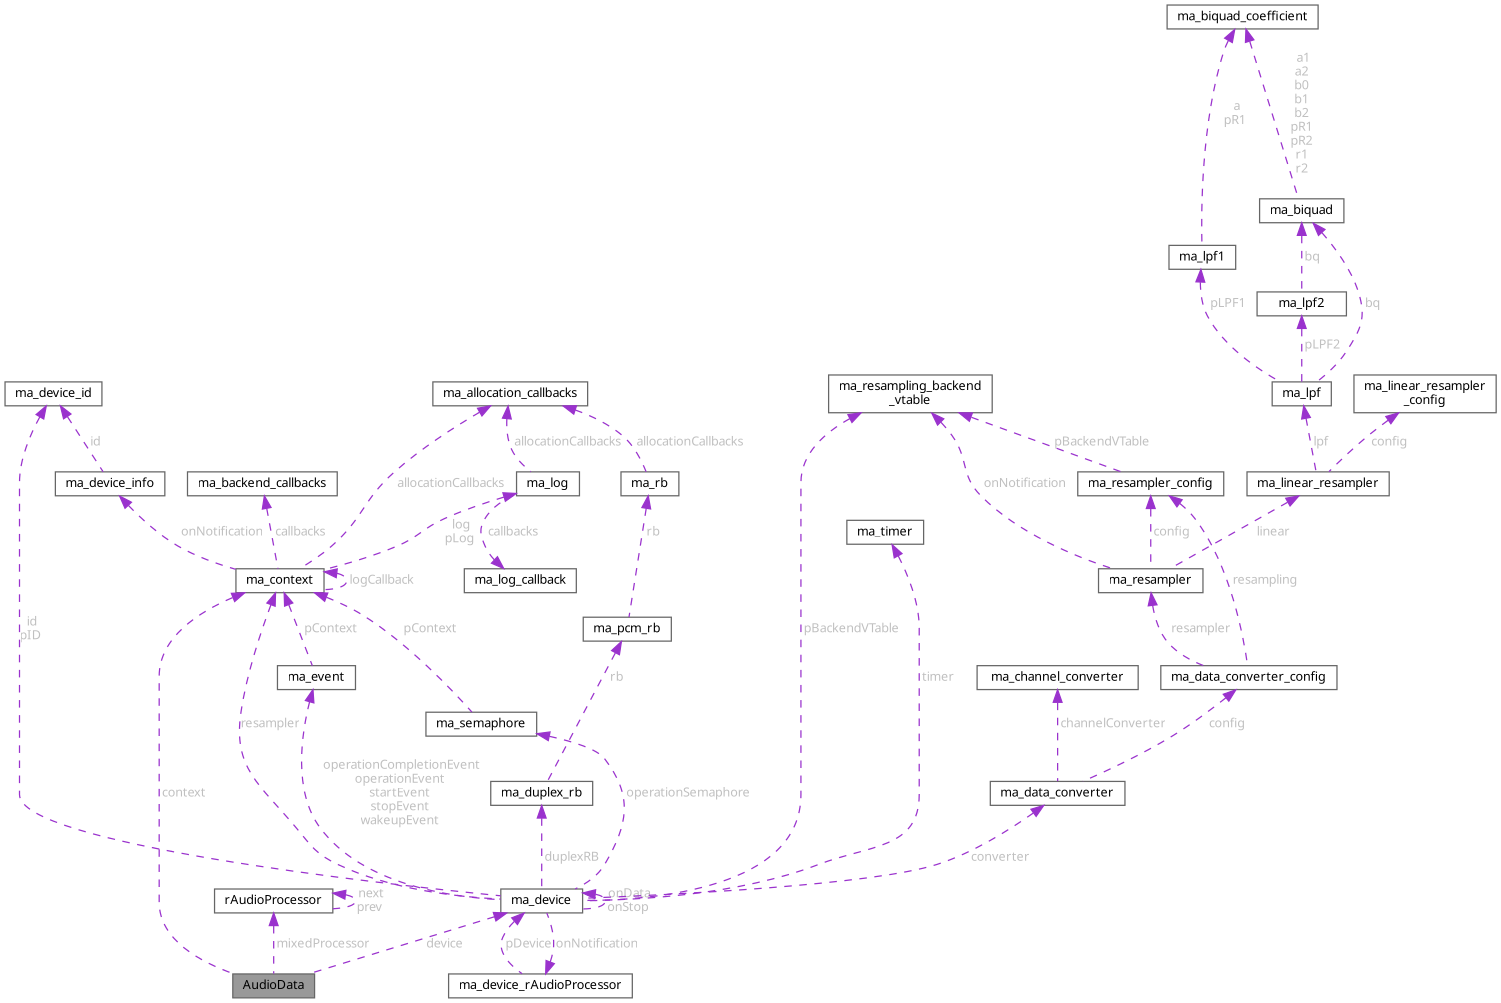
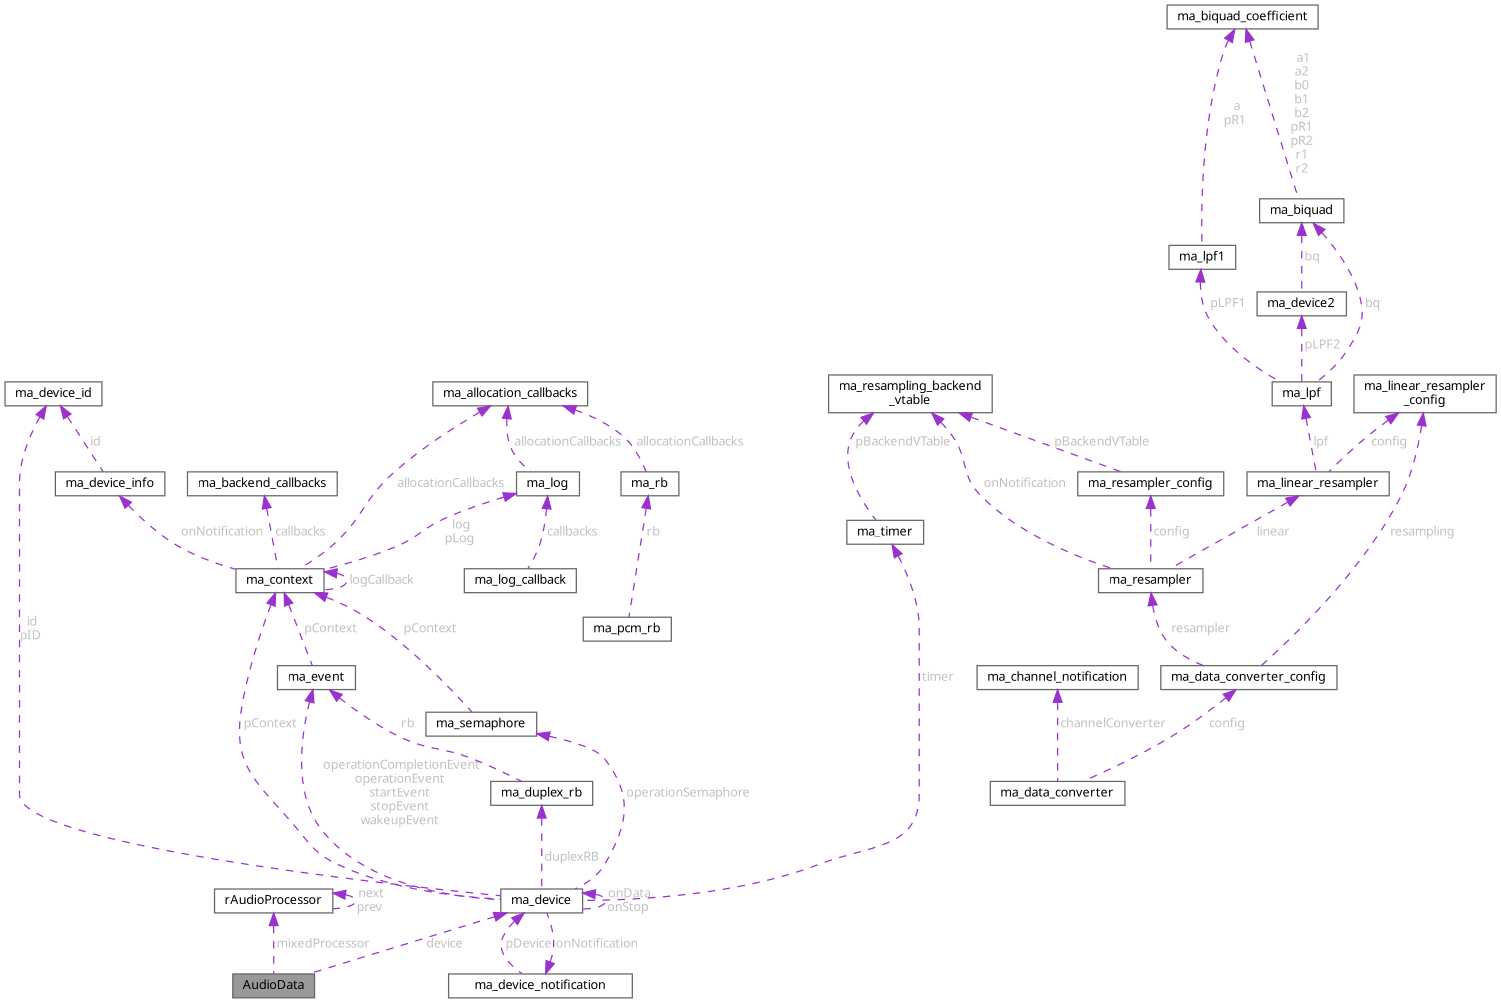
(1302, 304) -> (1302, 304)
(484, 521) -> (541, 540)
(1226, 579) -> (1362, 558)
(1058, 678) -> (1058, 678)
(581, 717) -> (427, 747)
(269, 724) -> (269, 724)
(801, 730) -> (850, 471)
(159, 787) -> none
(815, 884) -> none
(540, 986) -> (540, 986)
